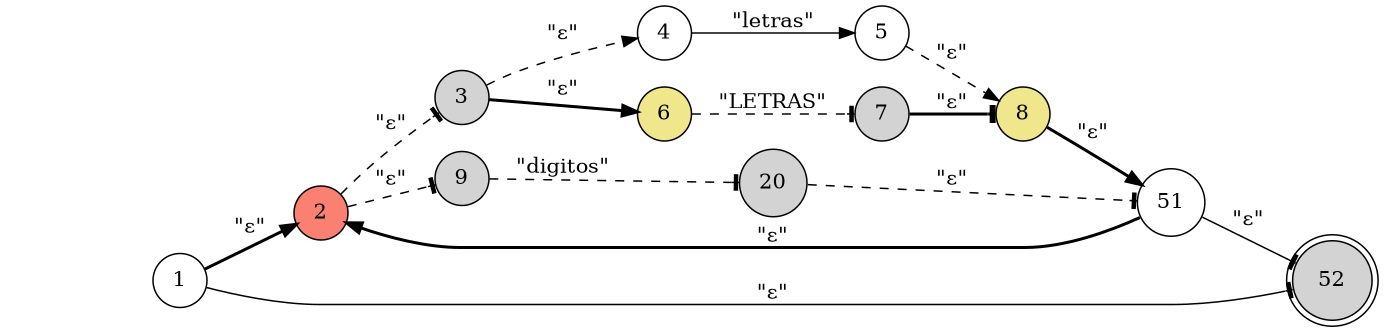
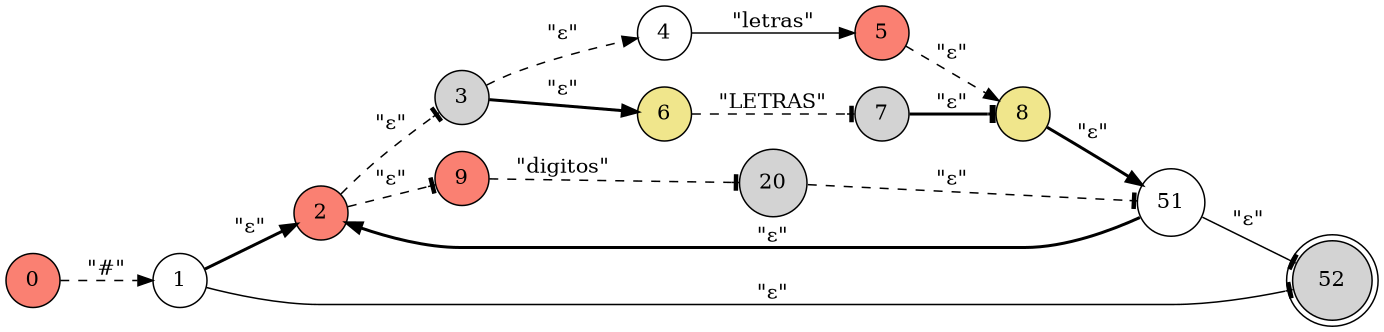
(882, 33) -> (882, 33)
(462, 178) -> (462, 178)
none -> (33, 280)
